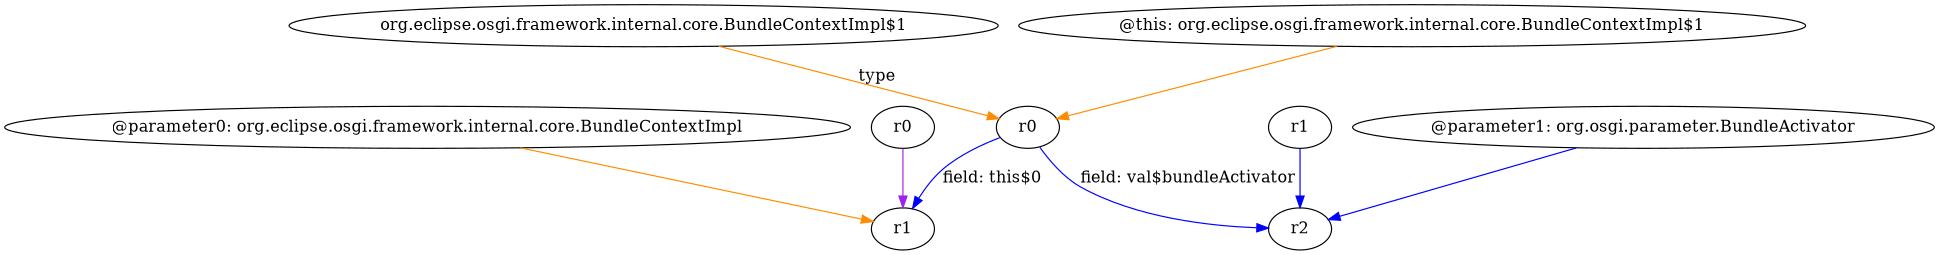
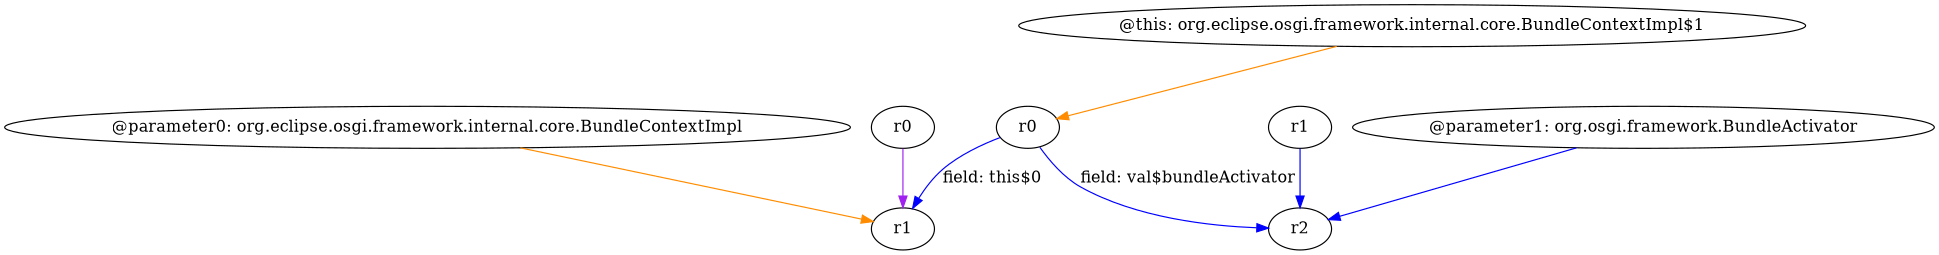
(644, 26) -> none
(1643, 127) -> (1643, 127)
